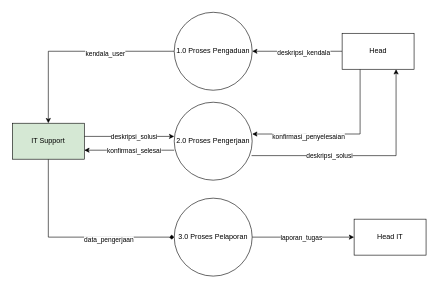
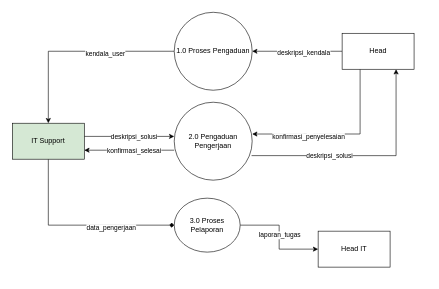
(213, 141) -> (213, 141)
(213, 237) -> (207, 225)
(390, 237) -> (354, 249)
